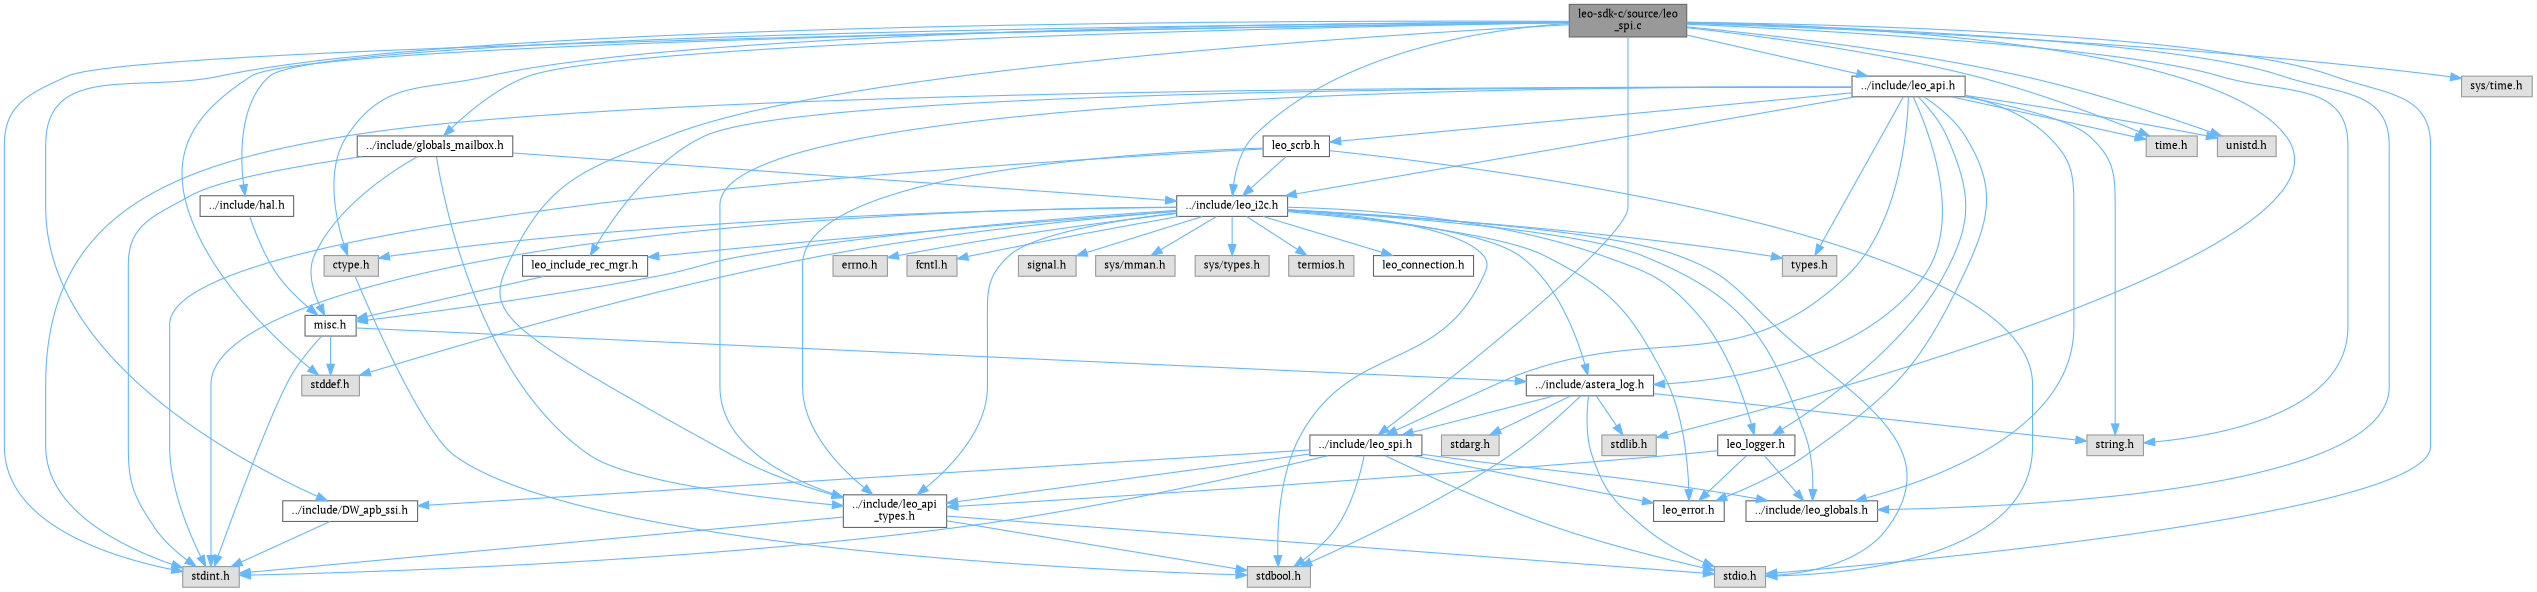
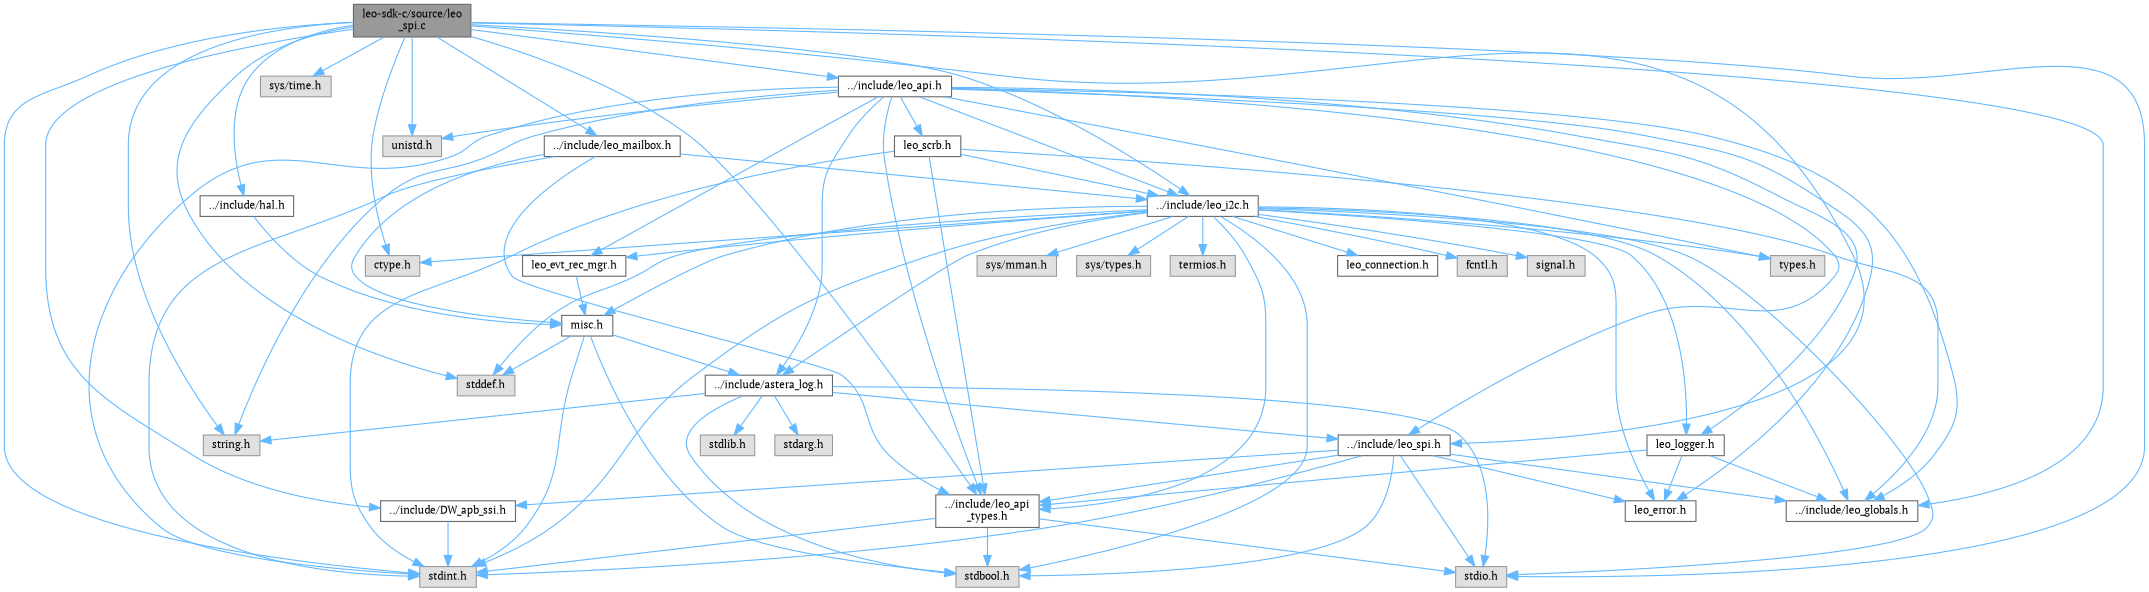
(435, 146) -> (612, 146)
(2172, 146) -> none
(2284, 185) -> none
(1888, 265) -> (1563, 203)
(585, 266) -> (574, 266)
(860, 266) -> none
(737, 535) -> (720, 525)
